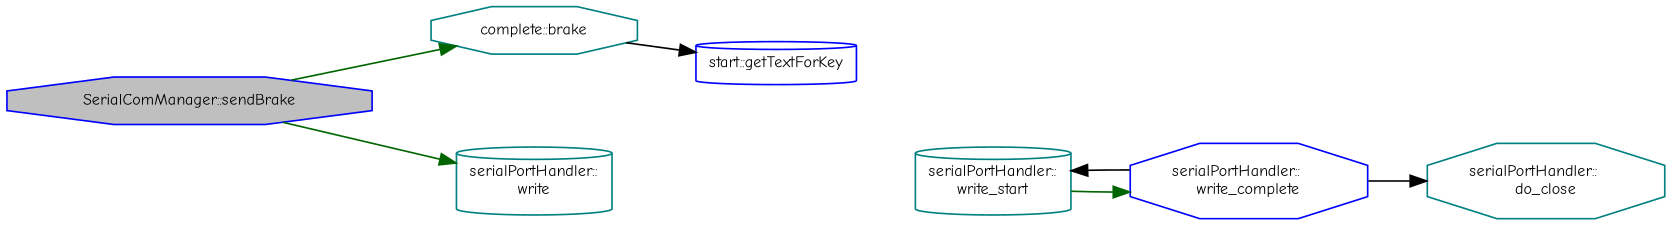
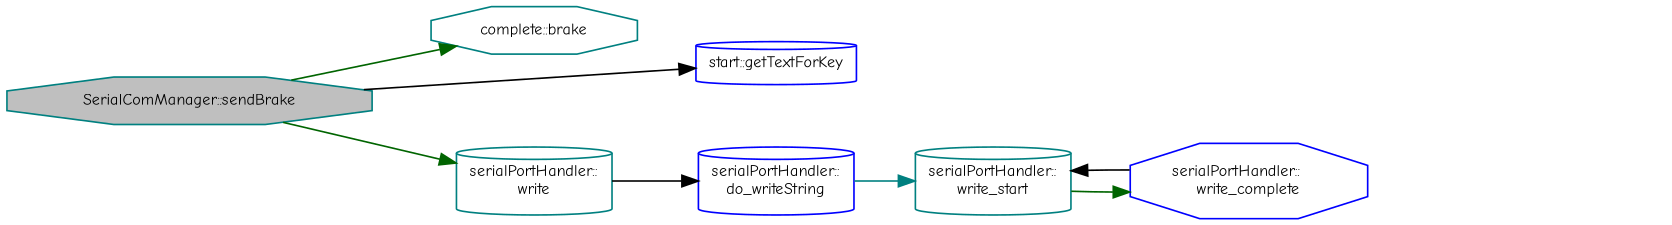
(653, 46) -> (521, 79)
(190, 101) -> (190, 101)
none -> (776, 181)
(1546, 181) -> none
